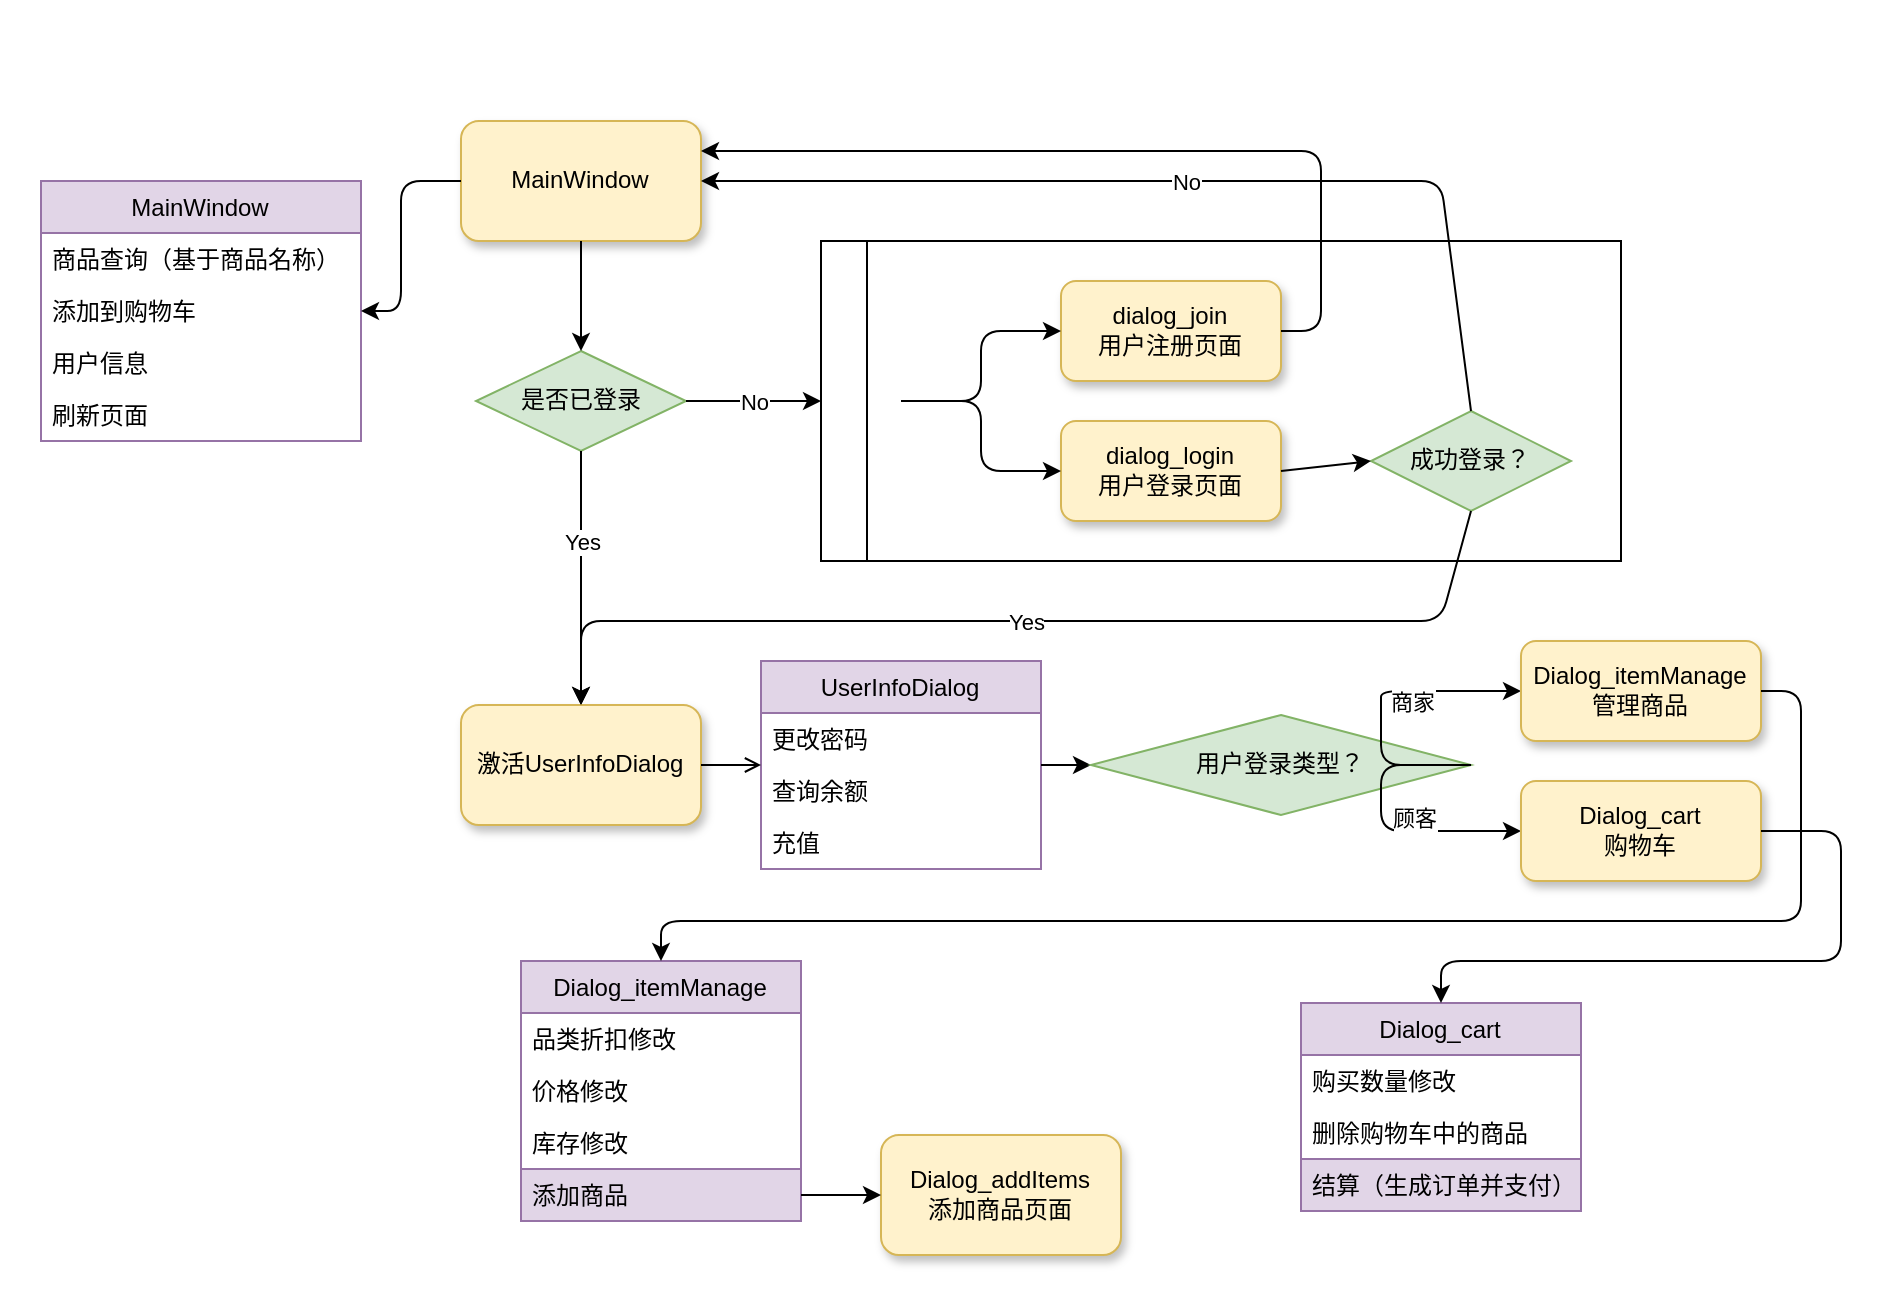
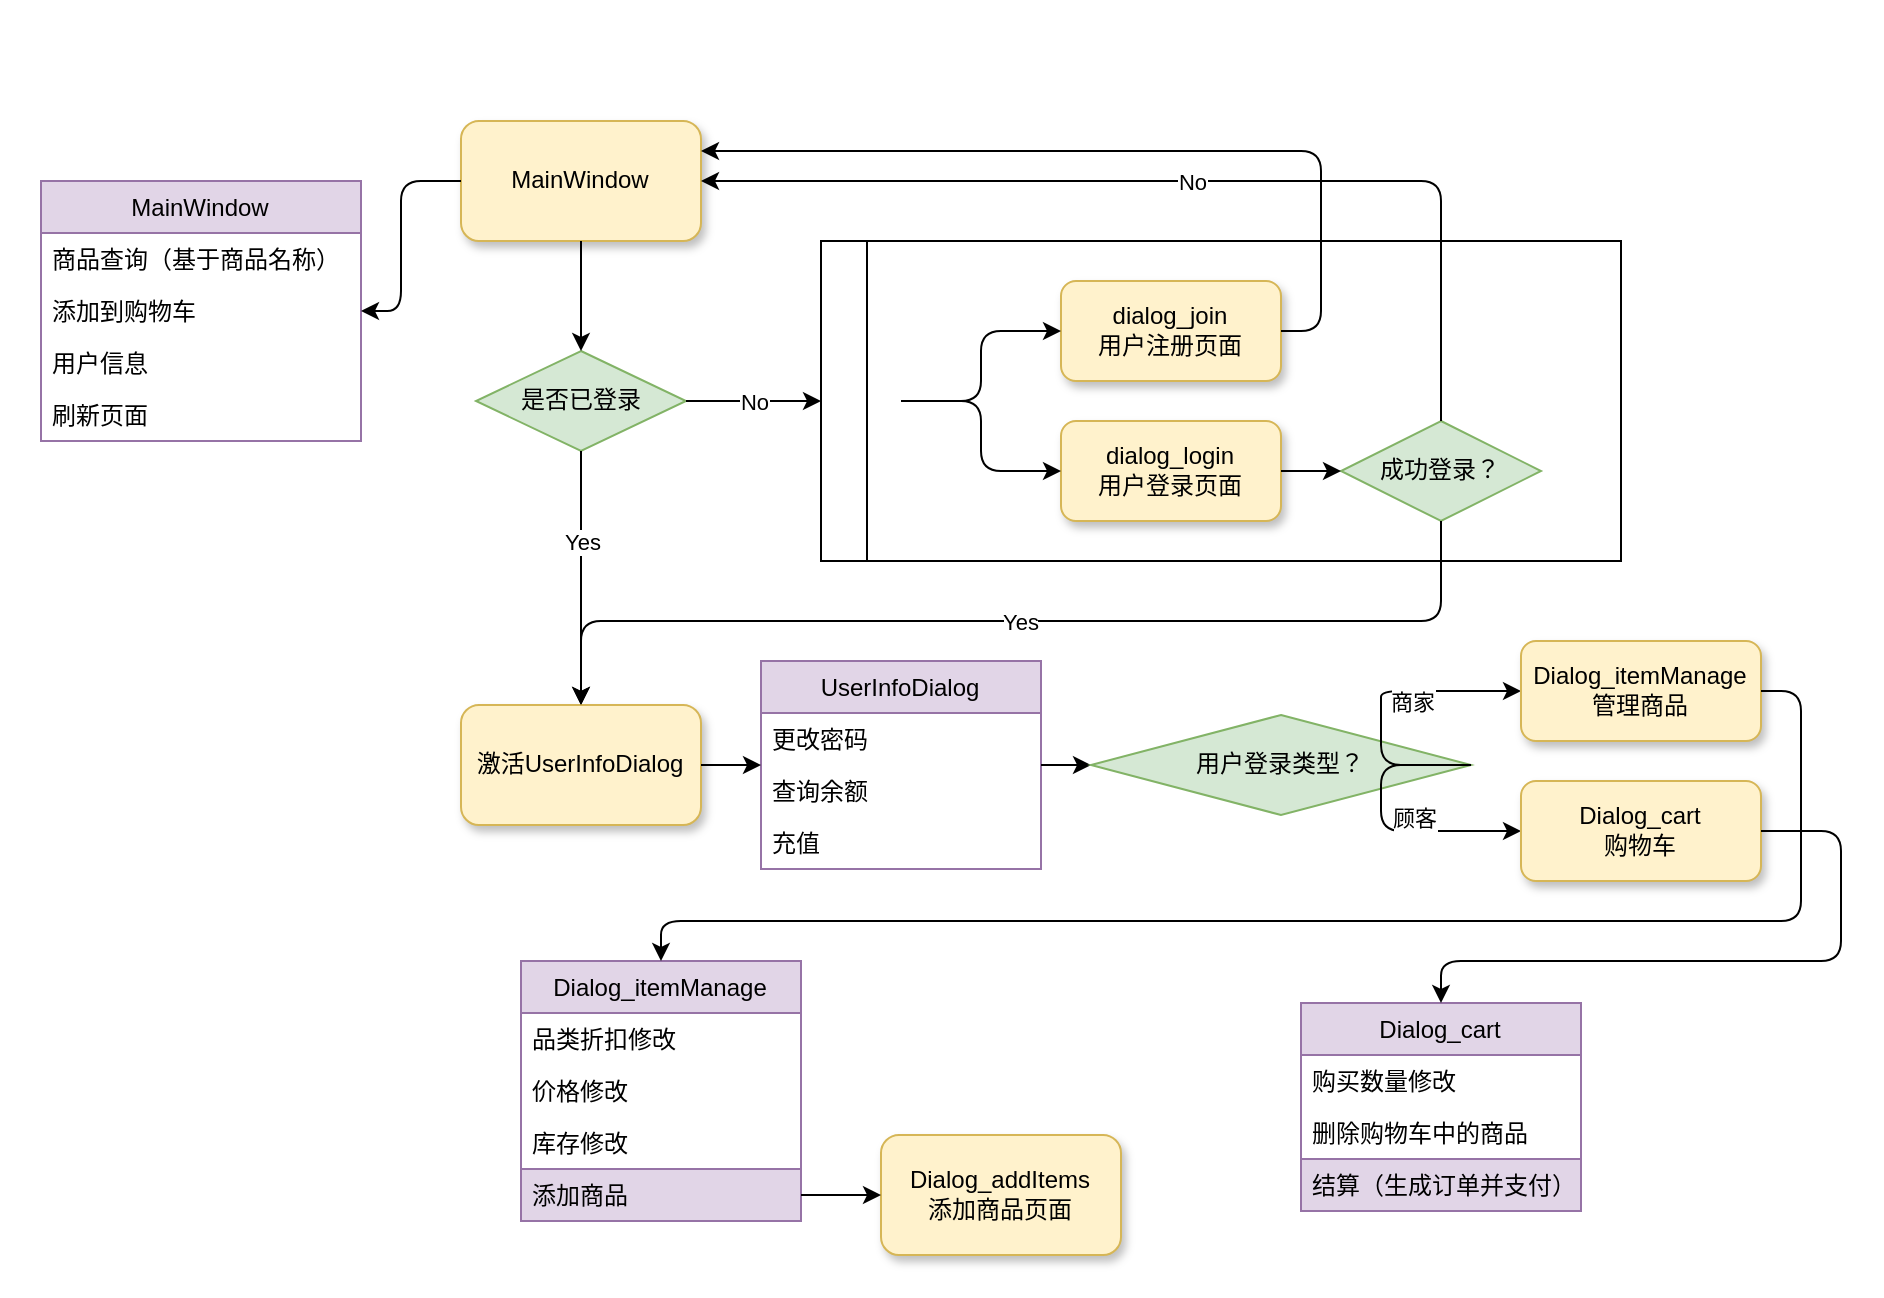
(1471, 461) -> (1441, 471)
(748, 765) -> (746, 765)
